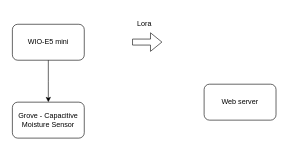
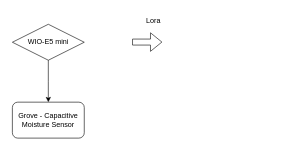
(144, 24) -> (153, 21)
(48, 42) -> (48, 42)
(240, 102) -> none
